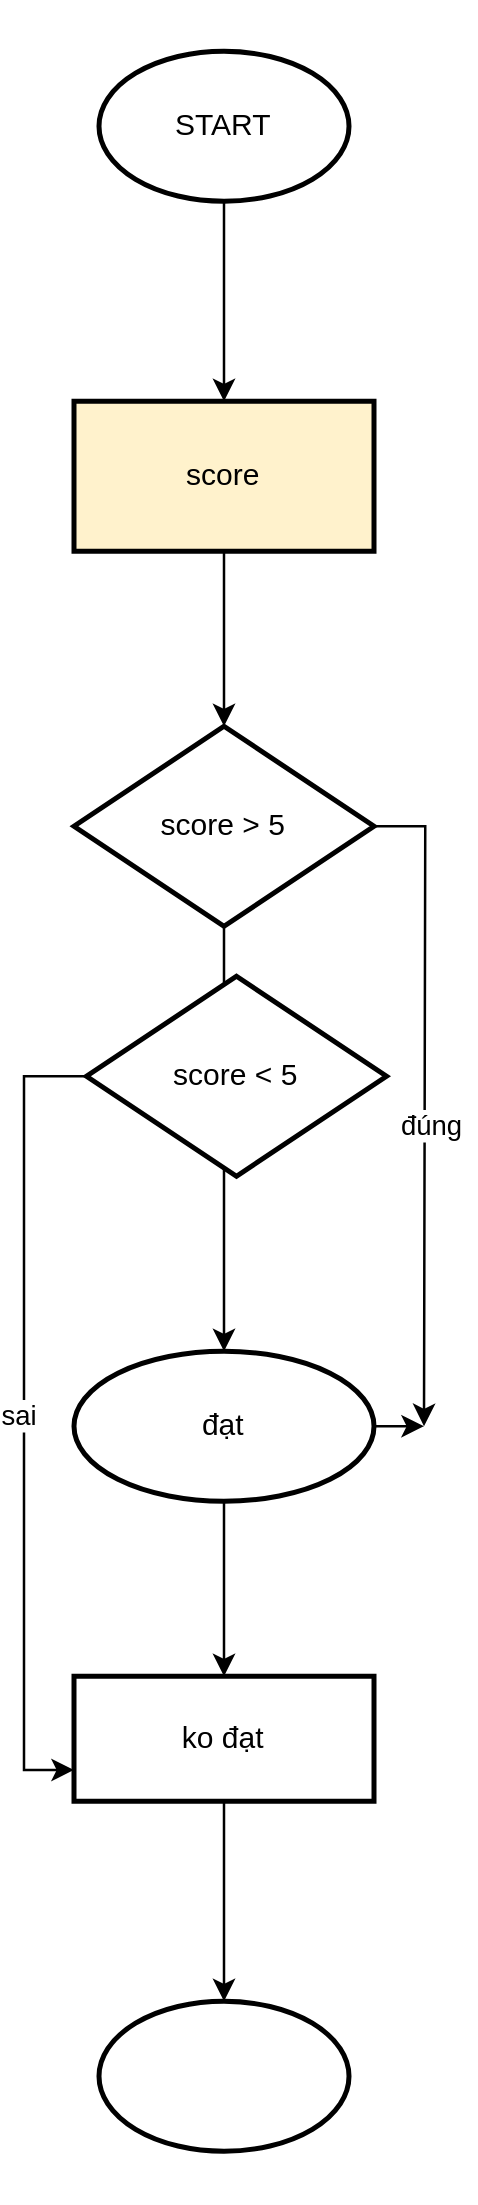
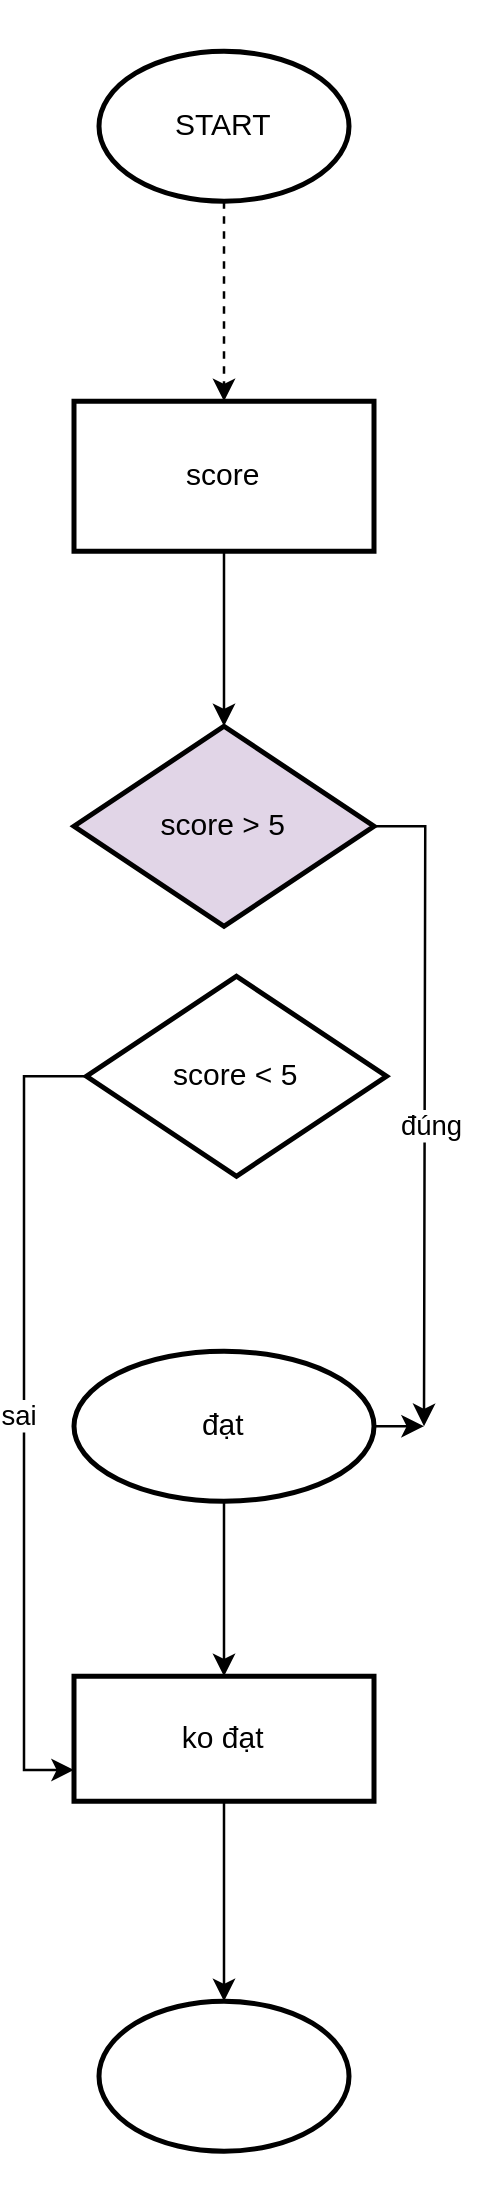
(224, 292) -> (224, 292)
(224, 476) -> (224, 476)
(224, 826) -> (224, 826)
(224, 1252) -> none
